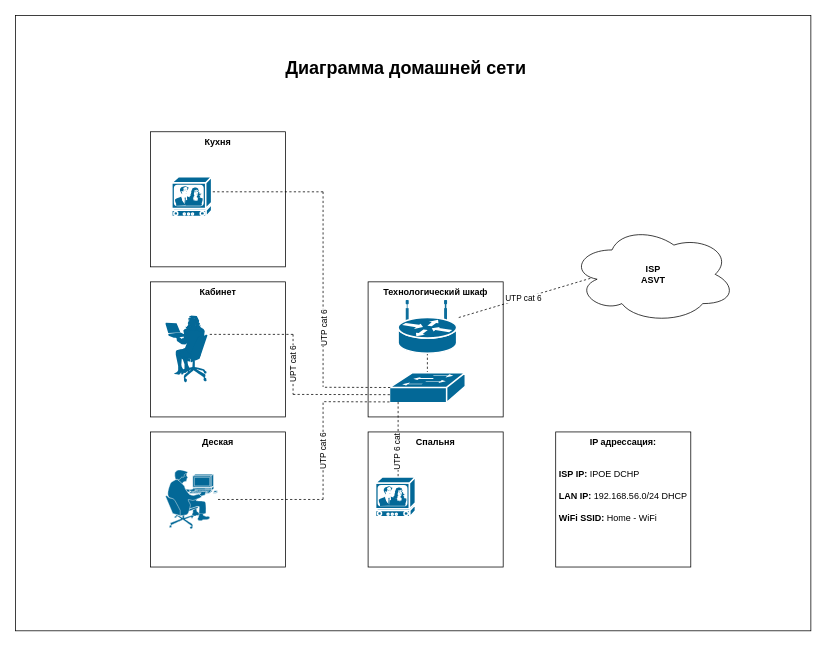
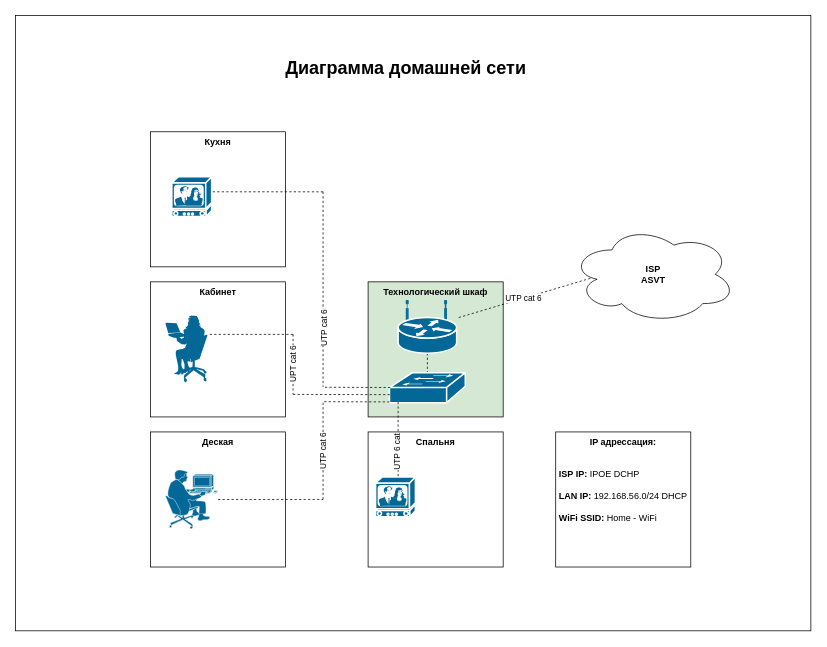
(435, 292) -> (435, 292)
